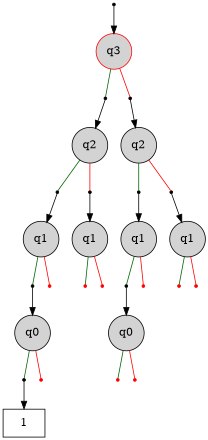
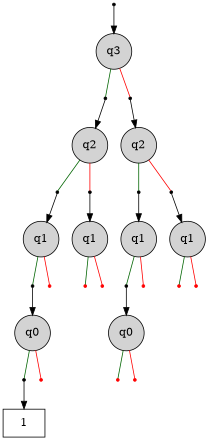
(114, 51) -> (114, 51)
